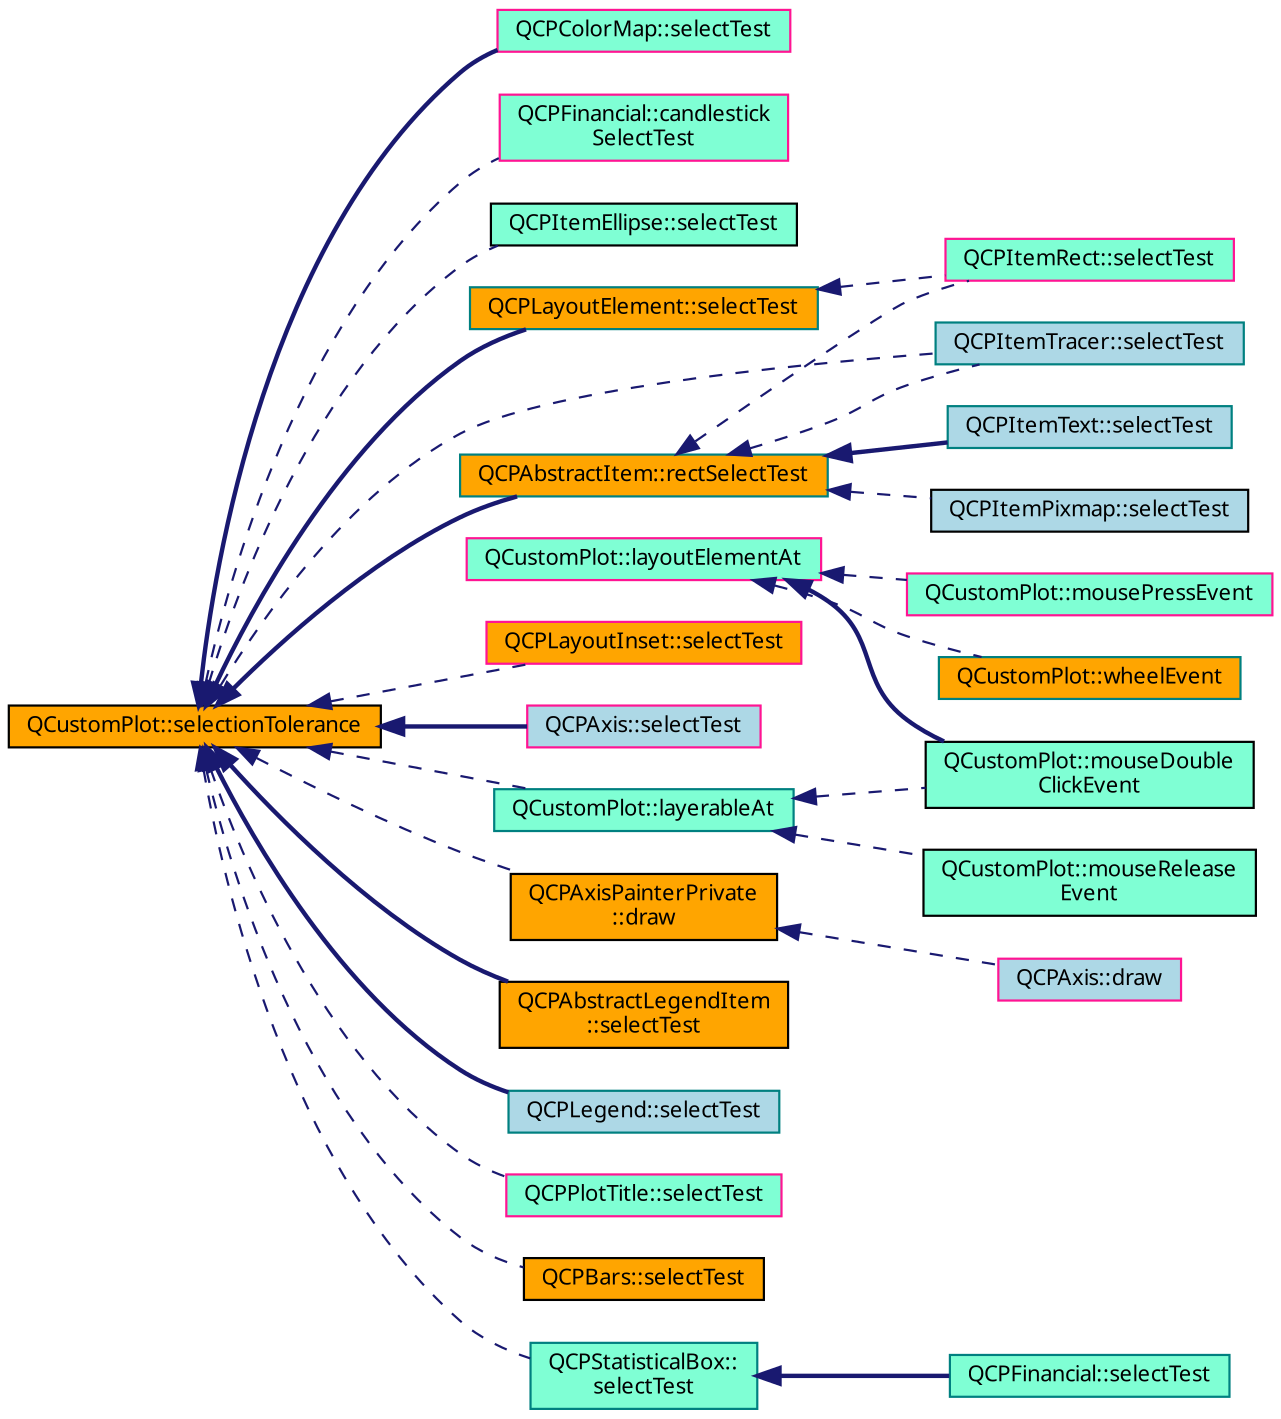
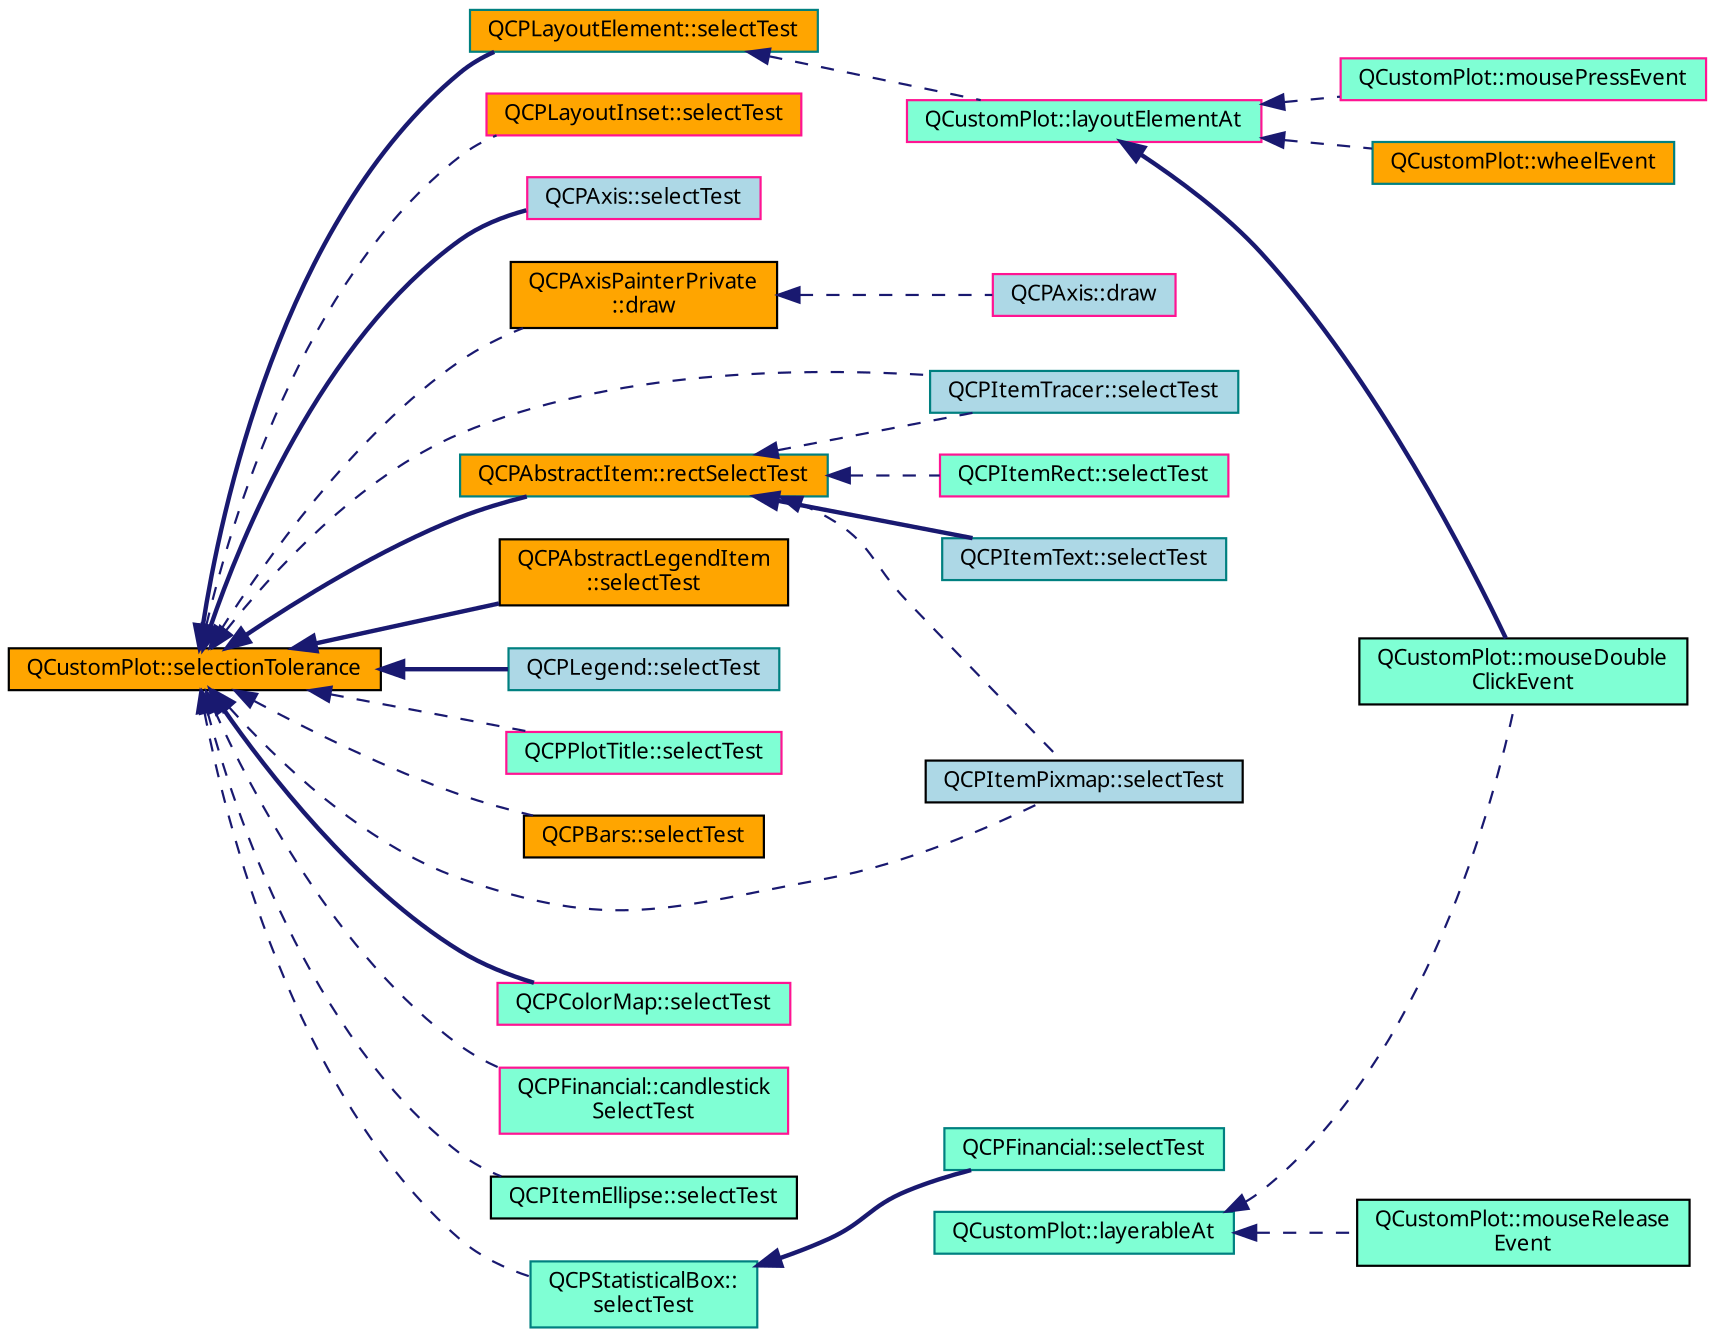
(893, 281) -> (875, 78)
(430, 770) -> (612, 910)
